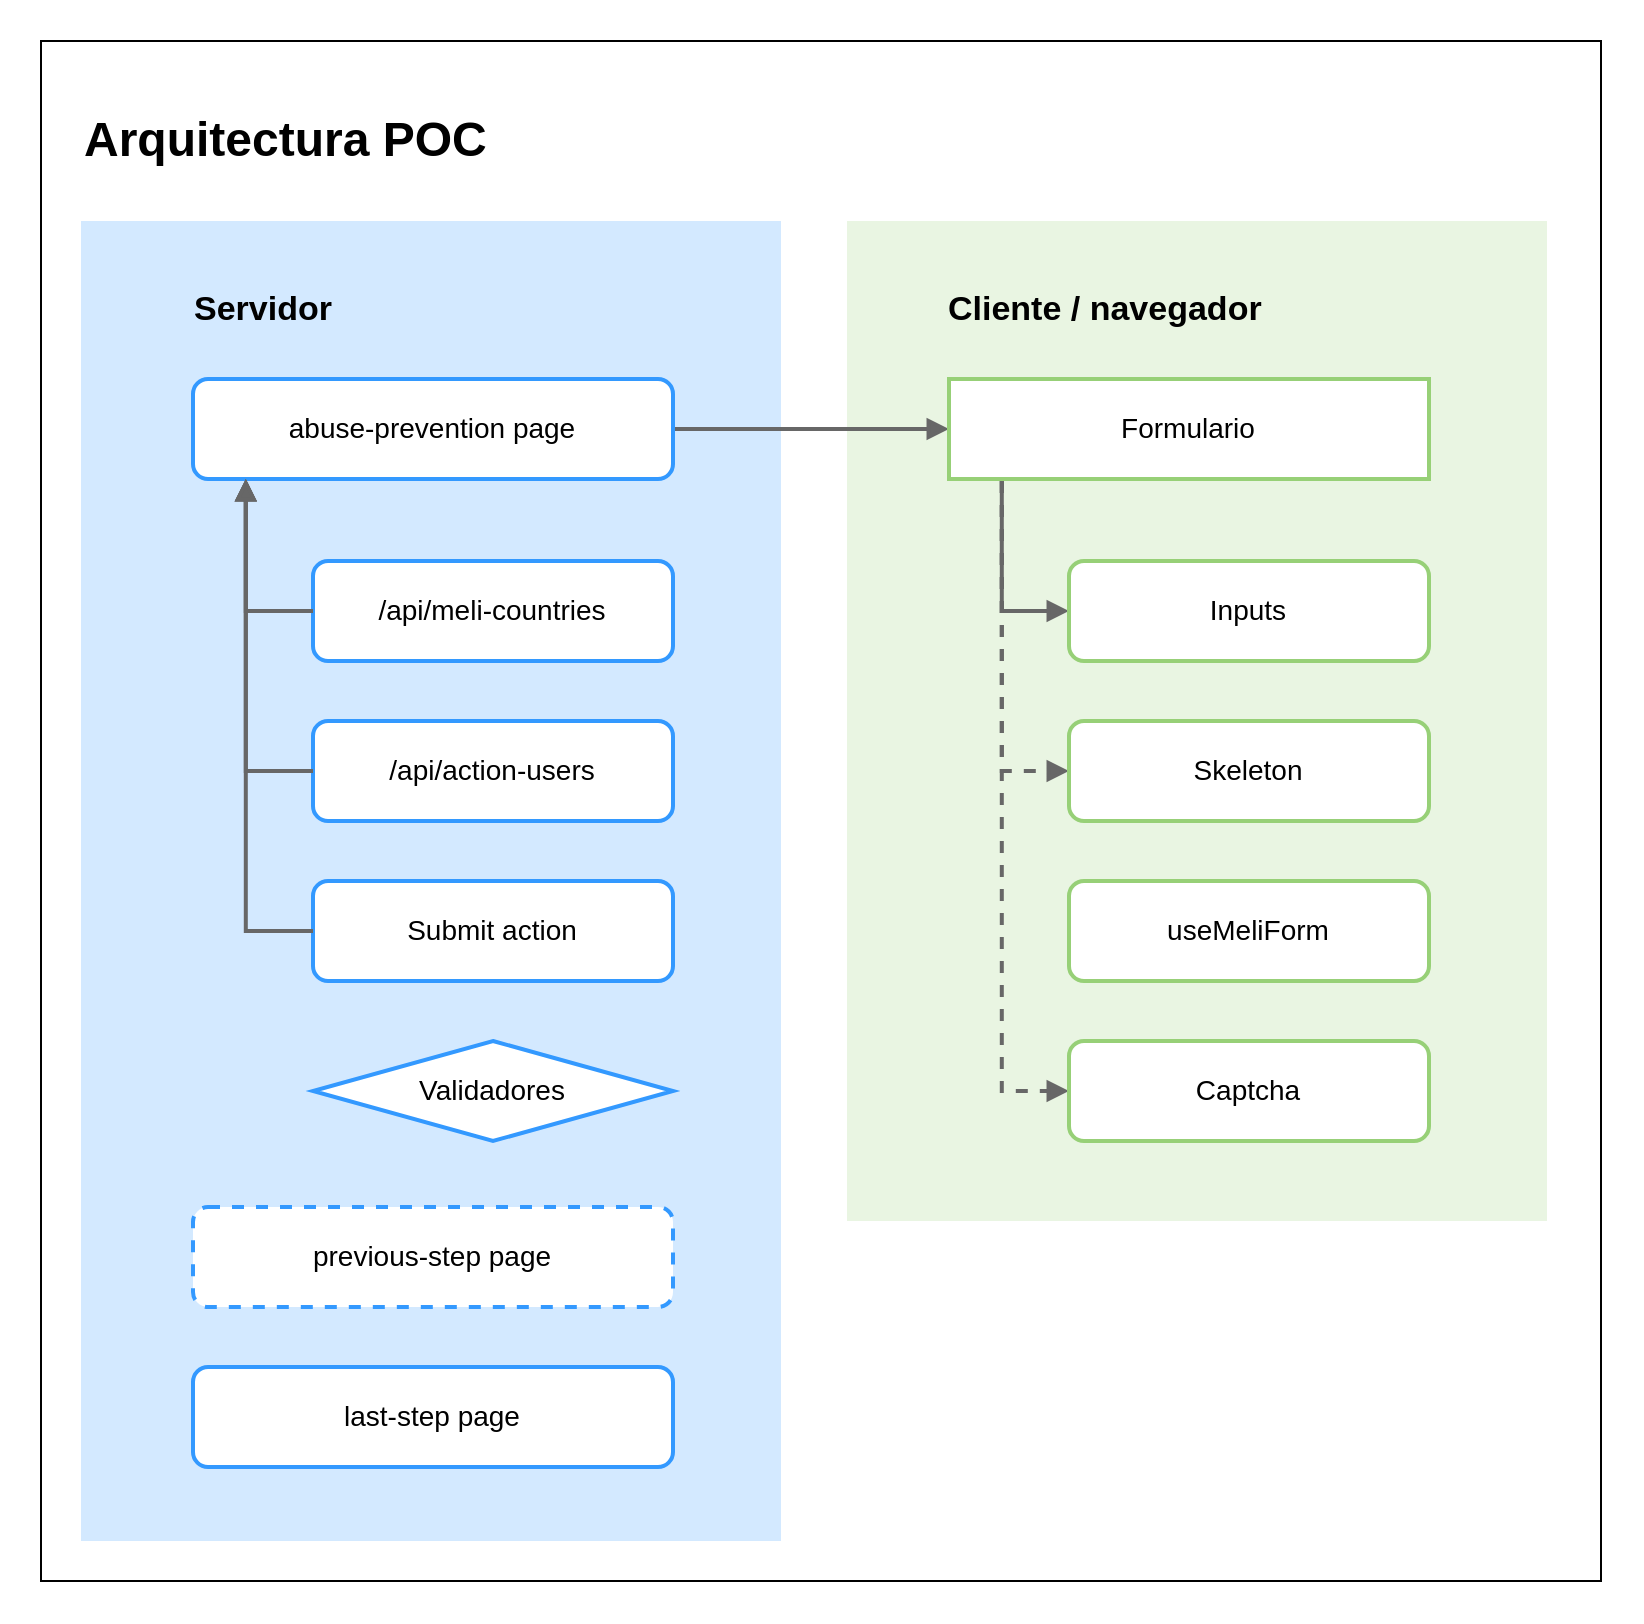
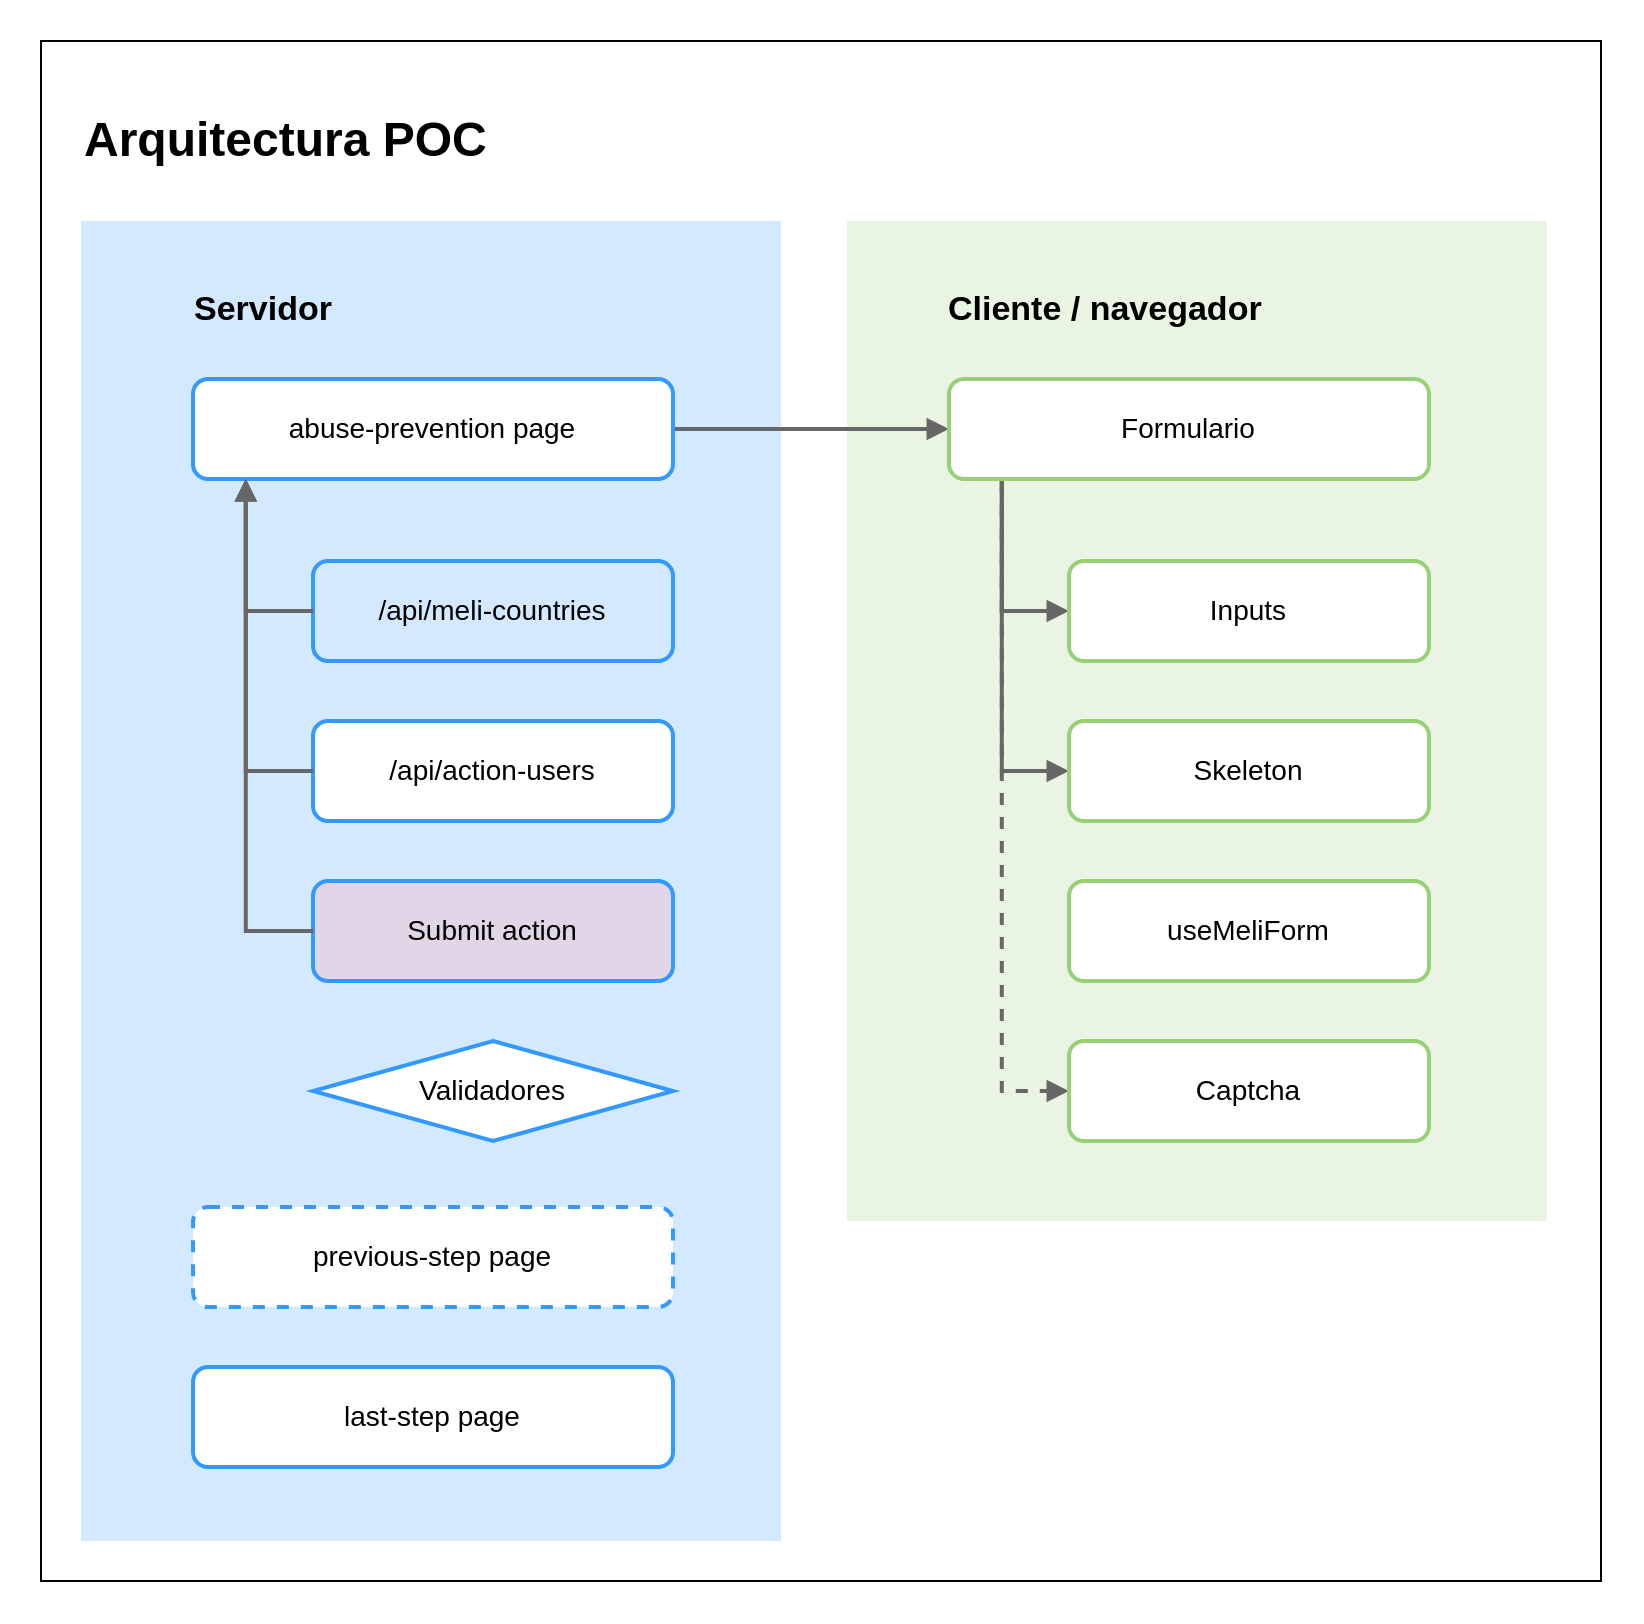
(1189, 429) -> (1189, 429)
(493, 611) -> (493, 611)
(1017, 771) -> (1017, 771)
(493, 931) -> (493, 931)
